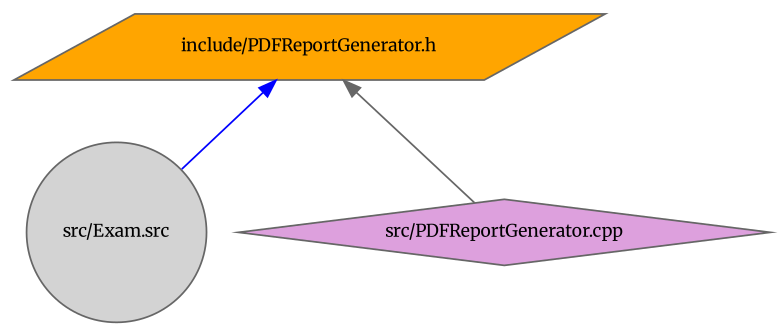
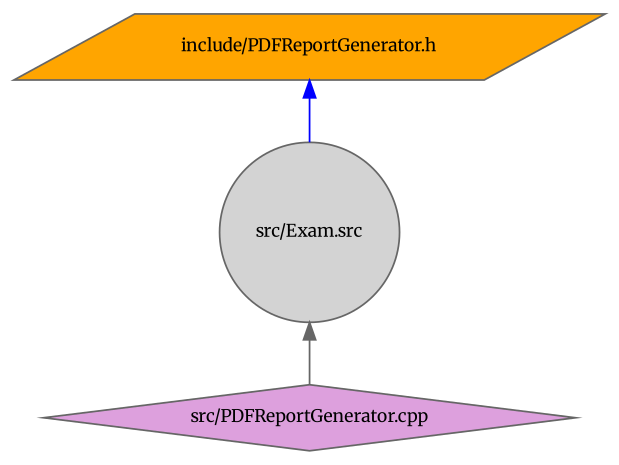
(415, 148) -> (310, 362)
